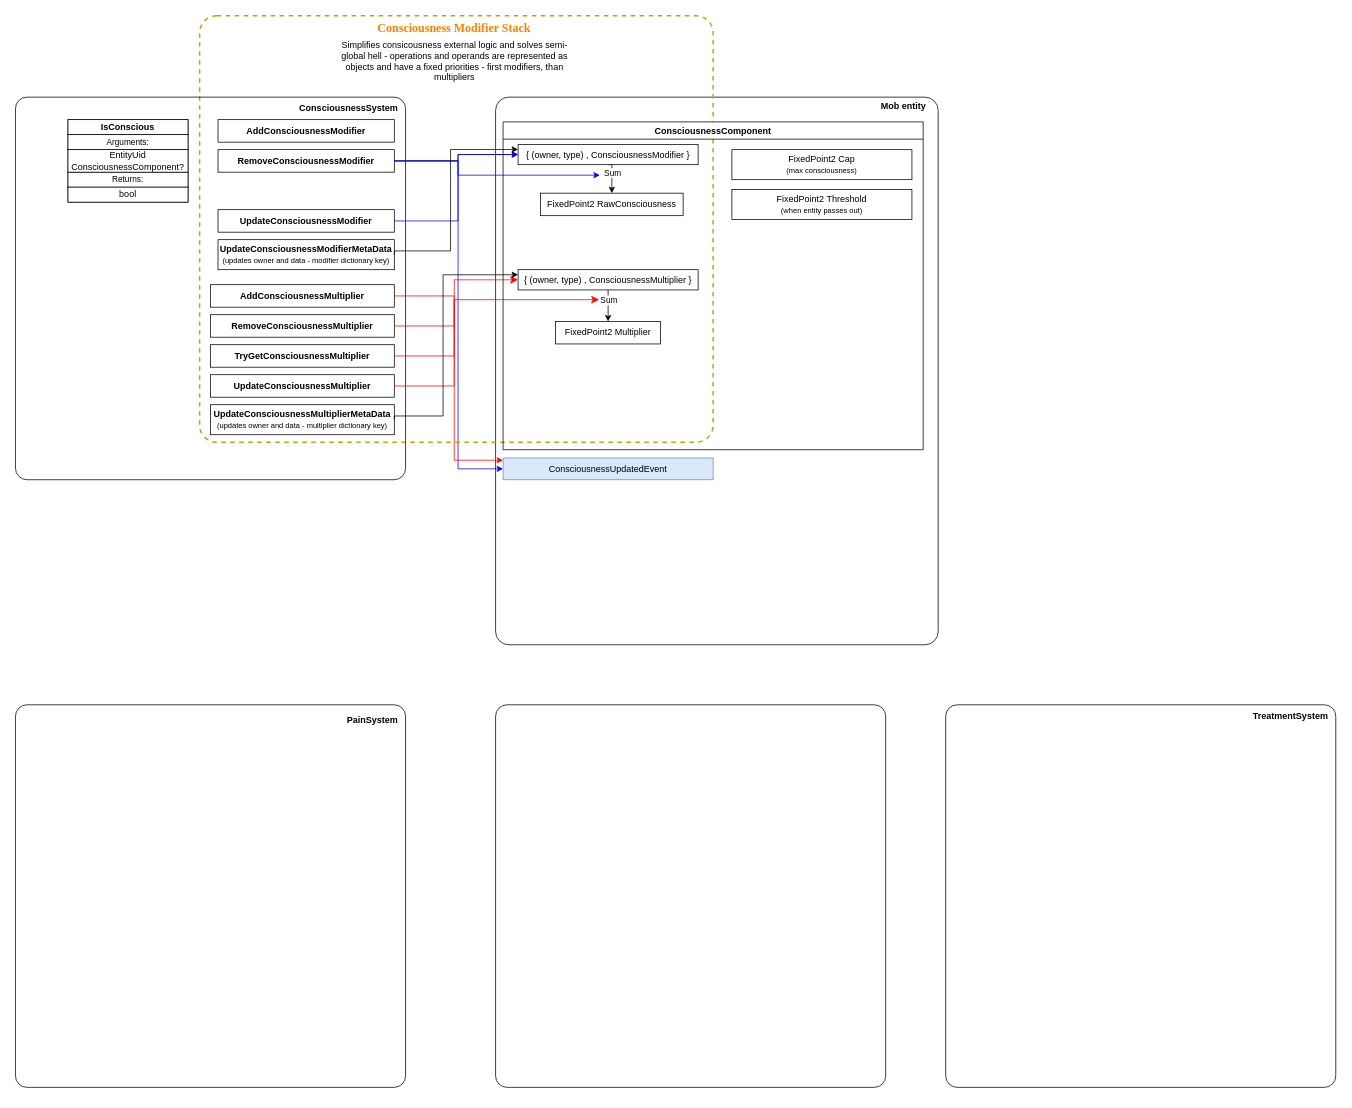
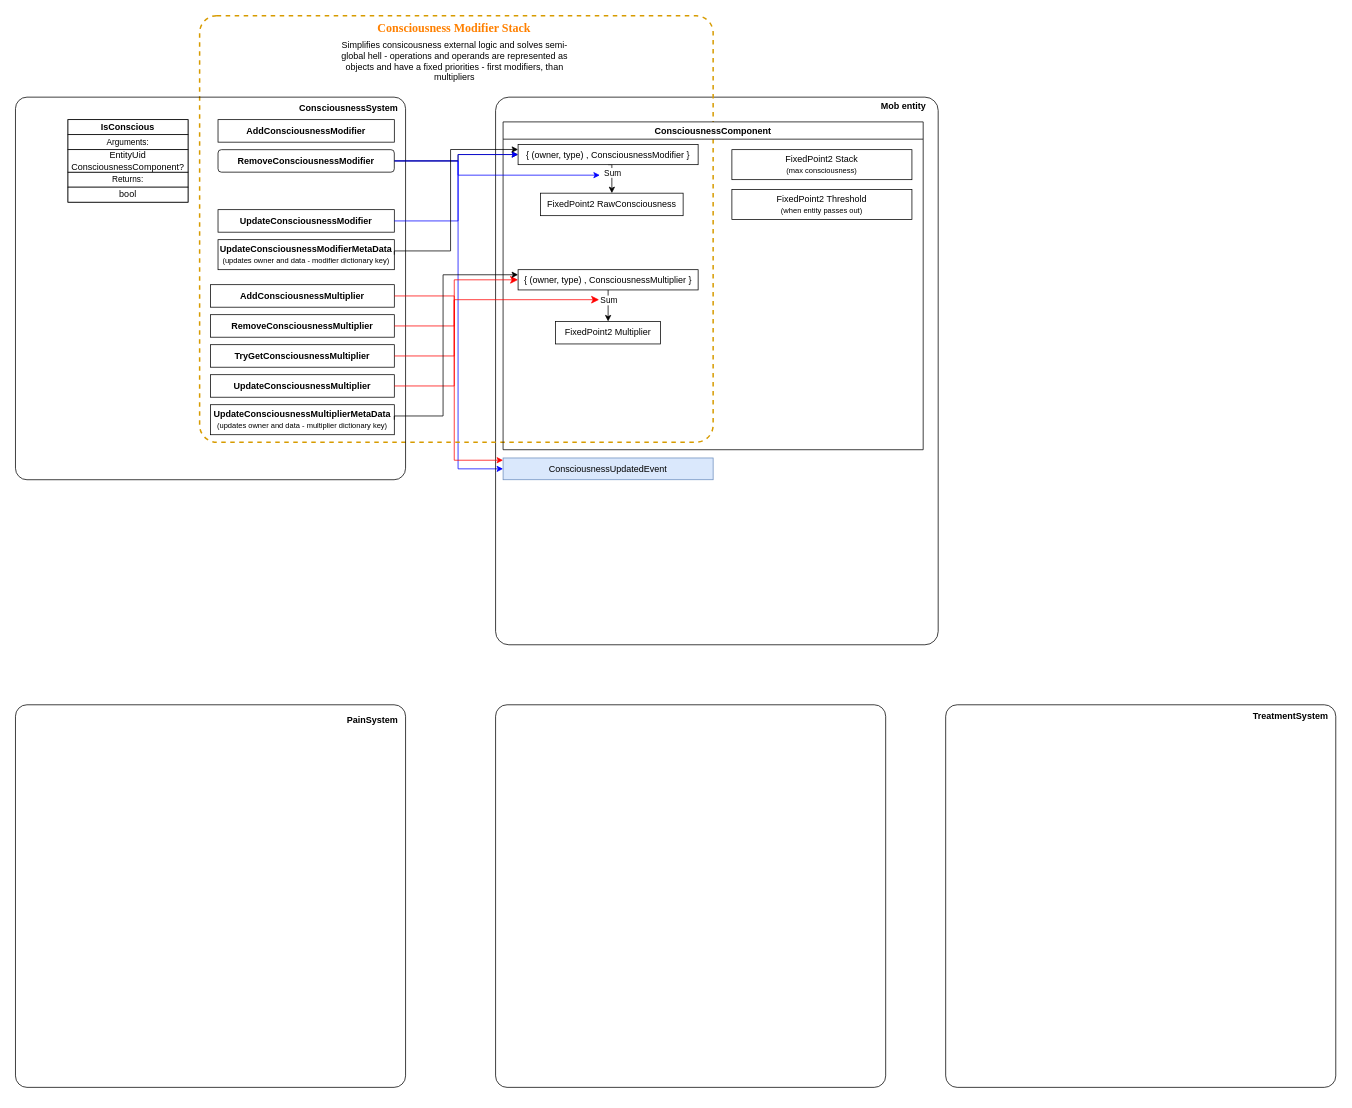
(306, 161) -> (306, 161)
(822, 165) -> (822, 165)
